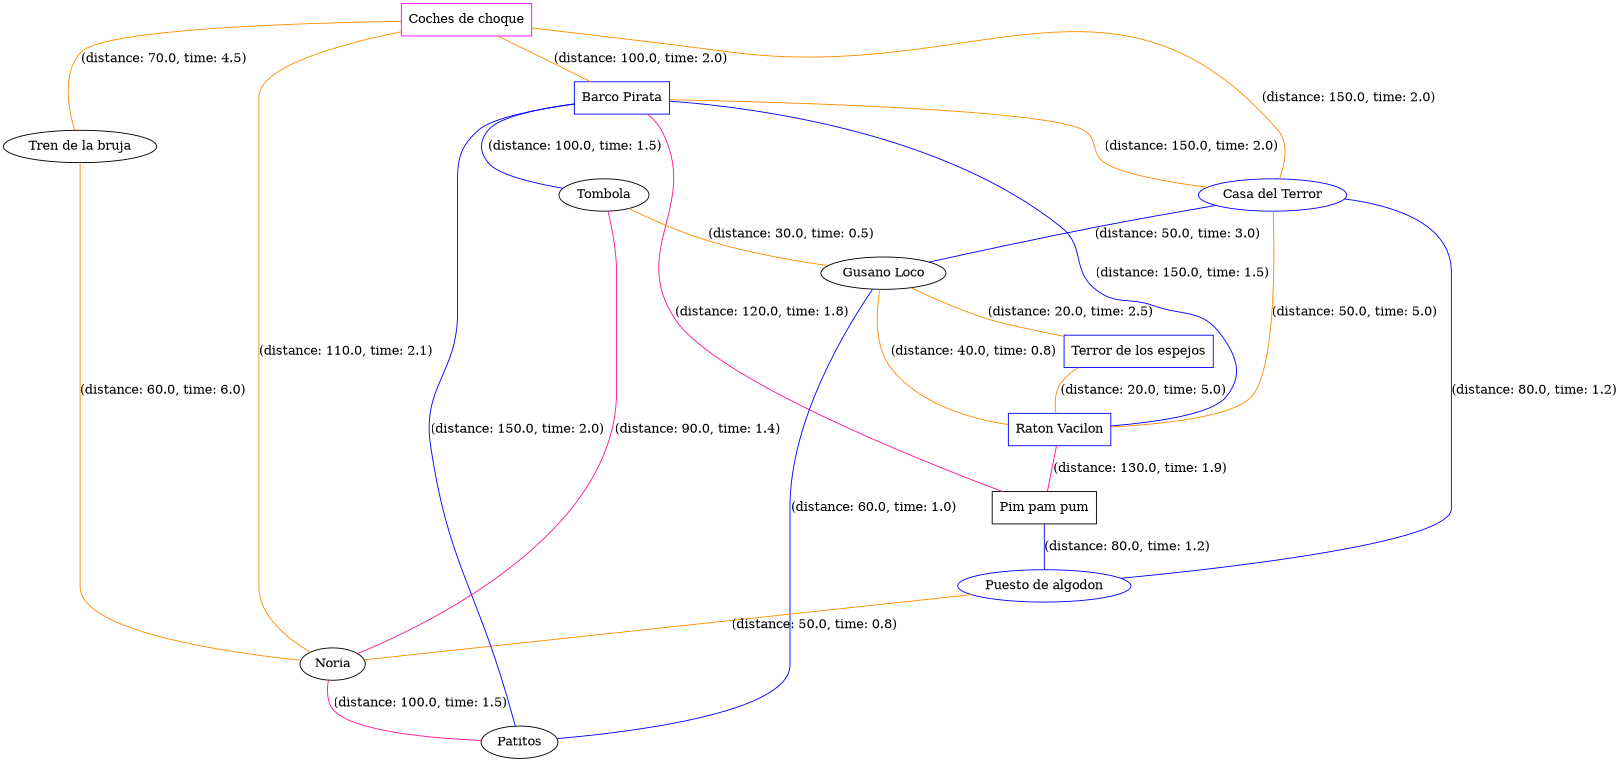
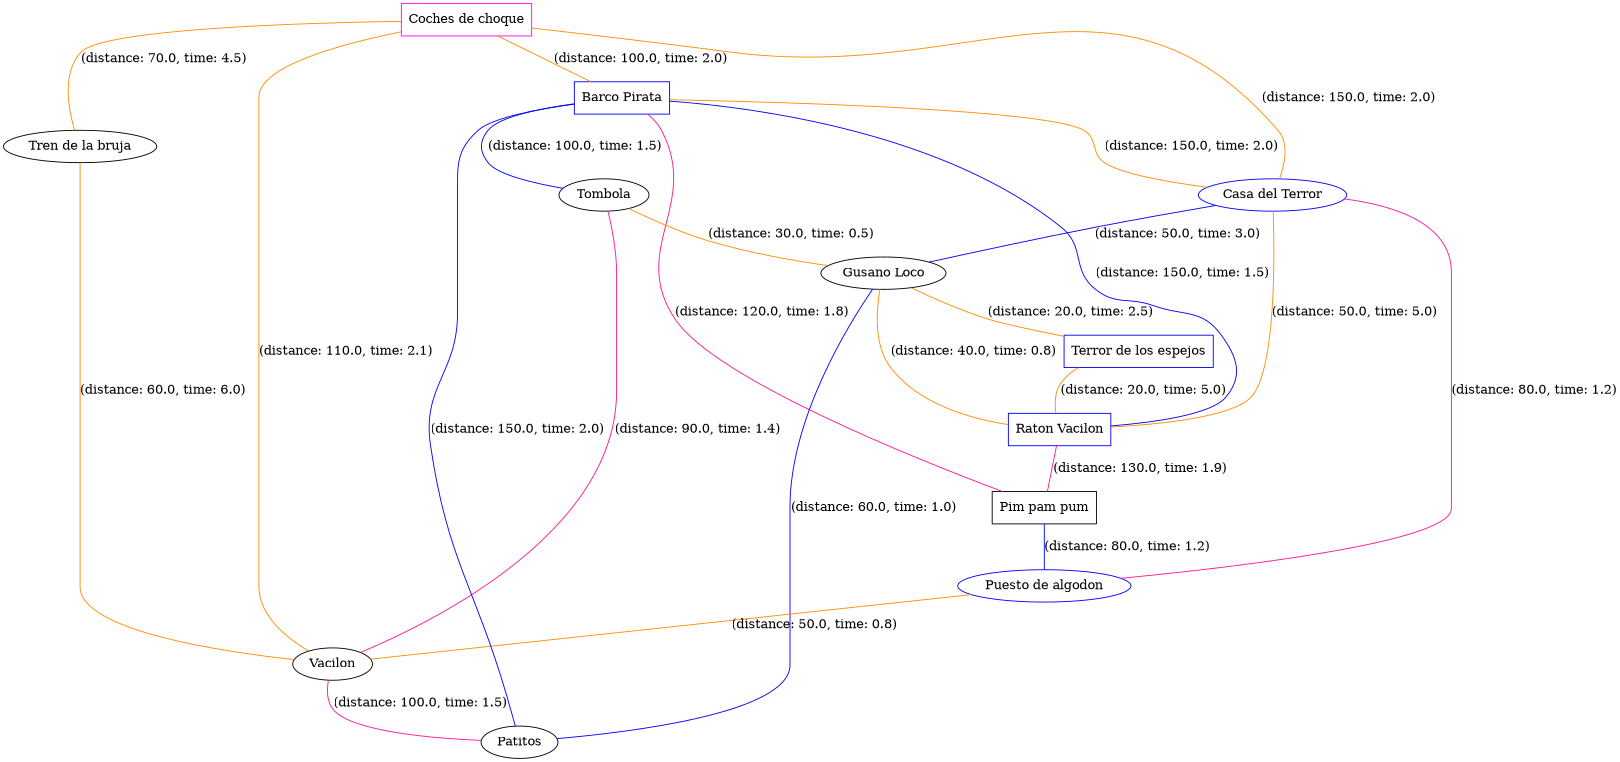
(1451, 491) -> (1451, 491)
(333, 664) -> (333, 664)
